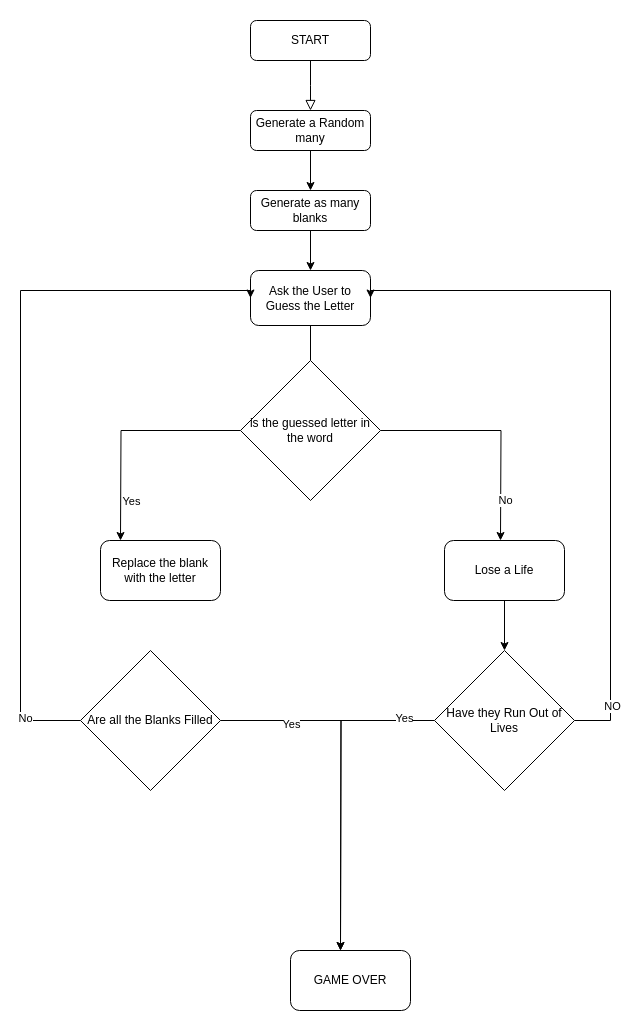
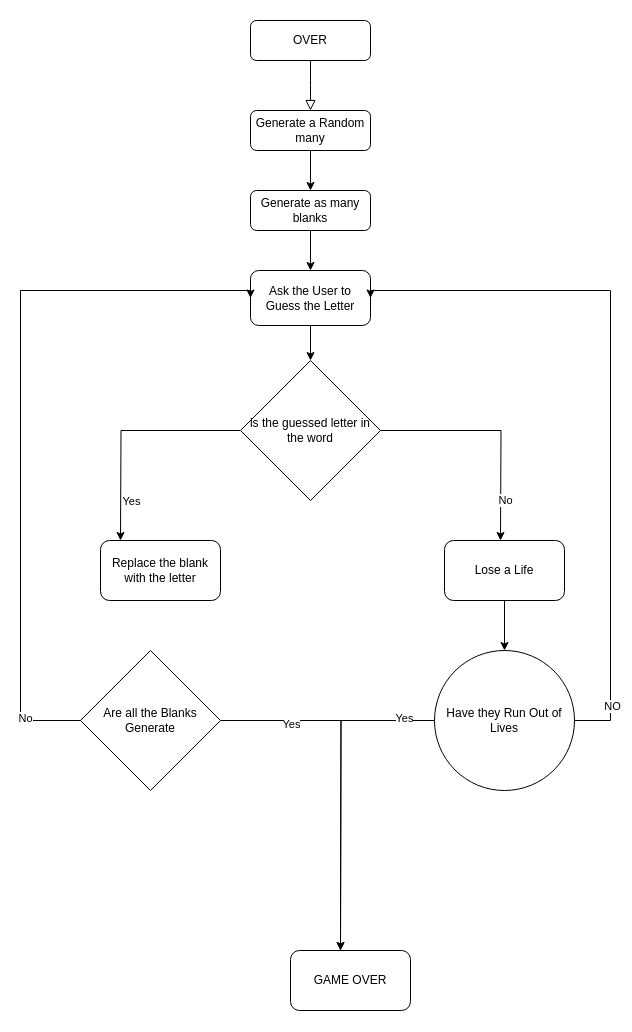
(311, 41) -> (311, 41)
(311, 355) -> (311, 352)
(151, 721) -> (151, 721)
(505, 721) -> (505, 721)
